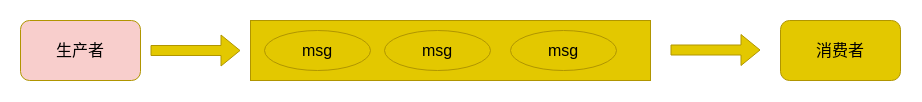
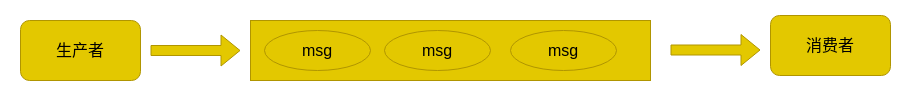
(81, 51) -> (81, 51)
(841, 51) -> (831, 46)
